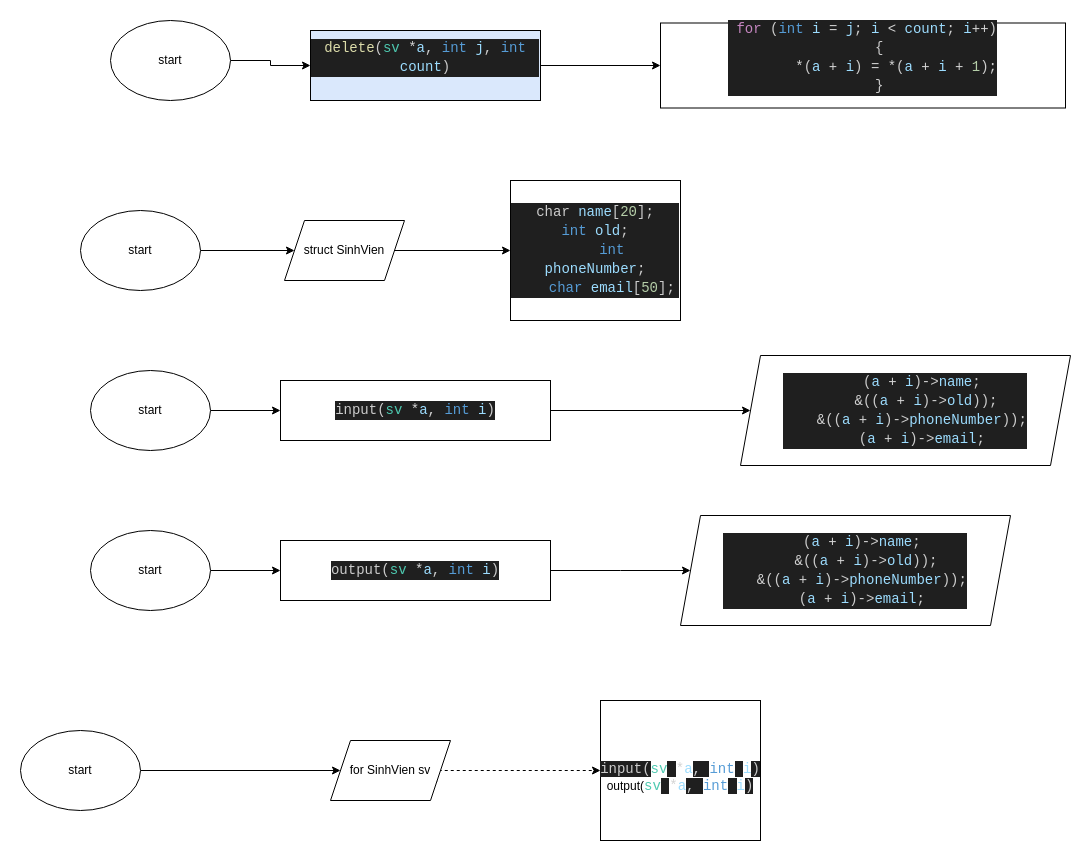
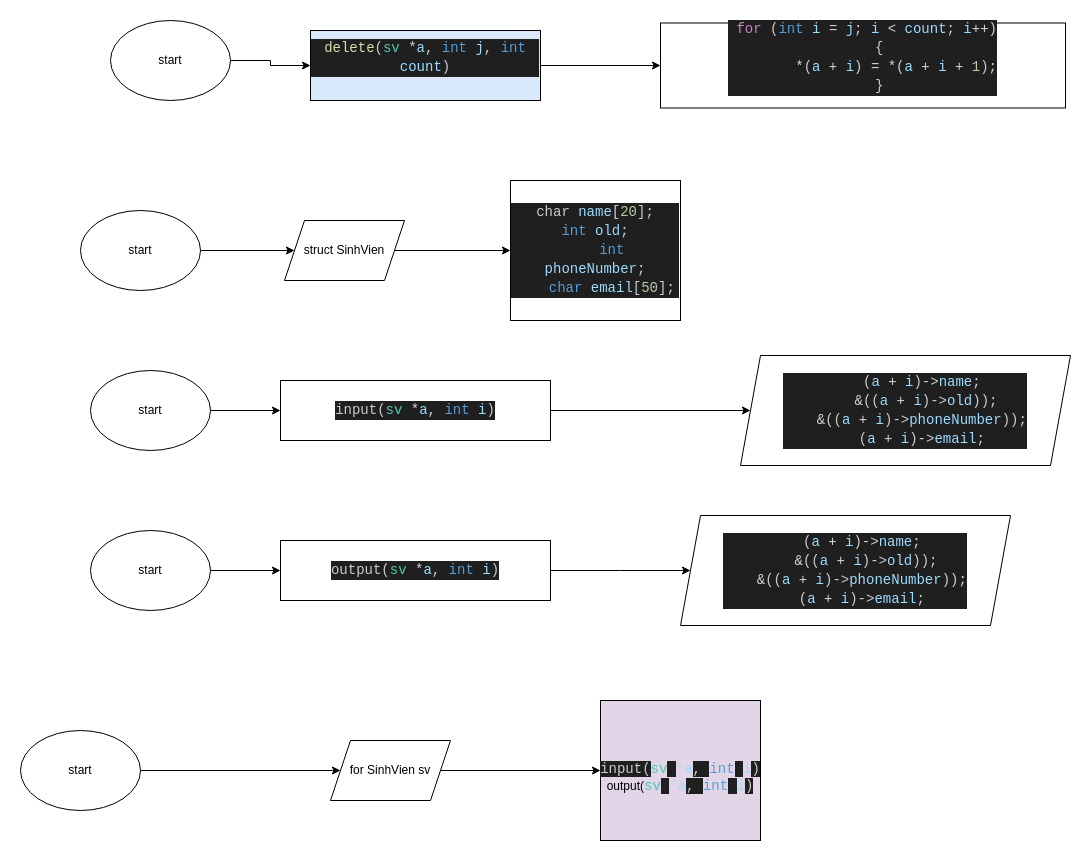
(517, 771) -> (517, 771)
(681, 771) -> (681, 771)
